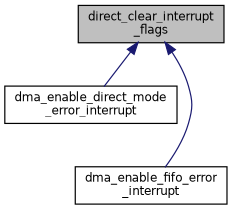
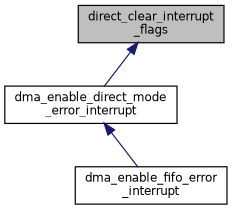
(191, 111) -> (125, 150)
